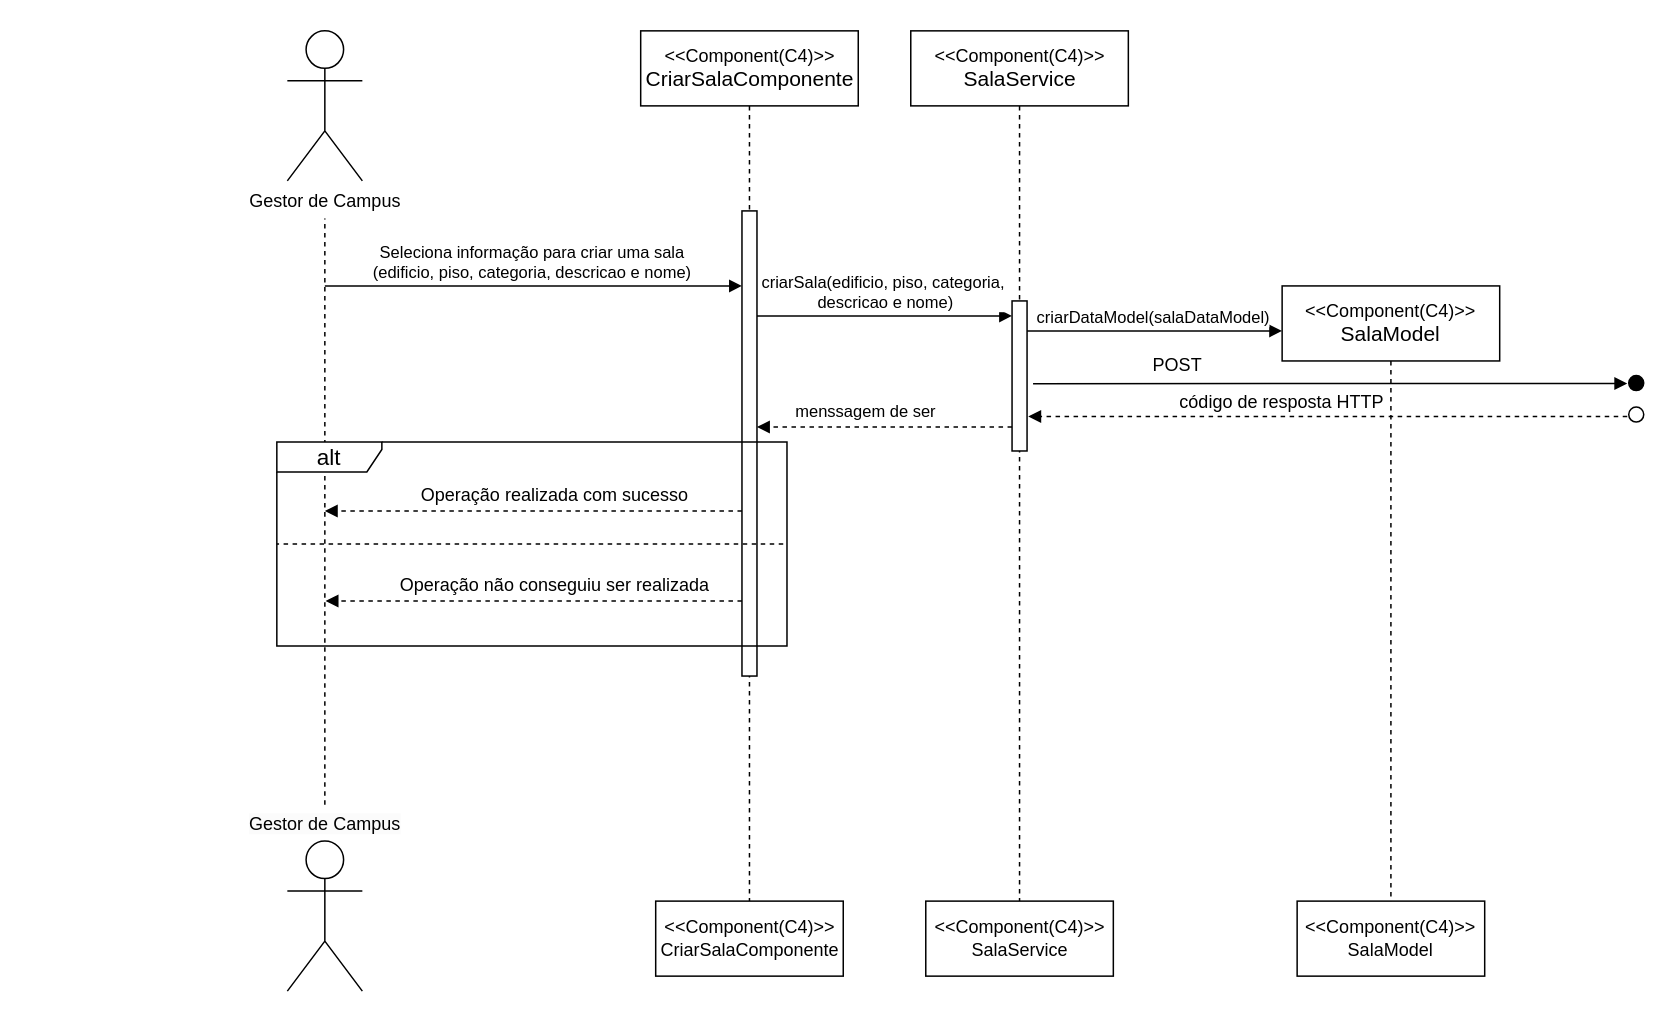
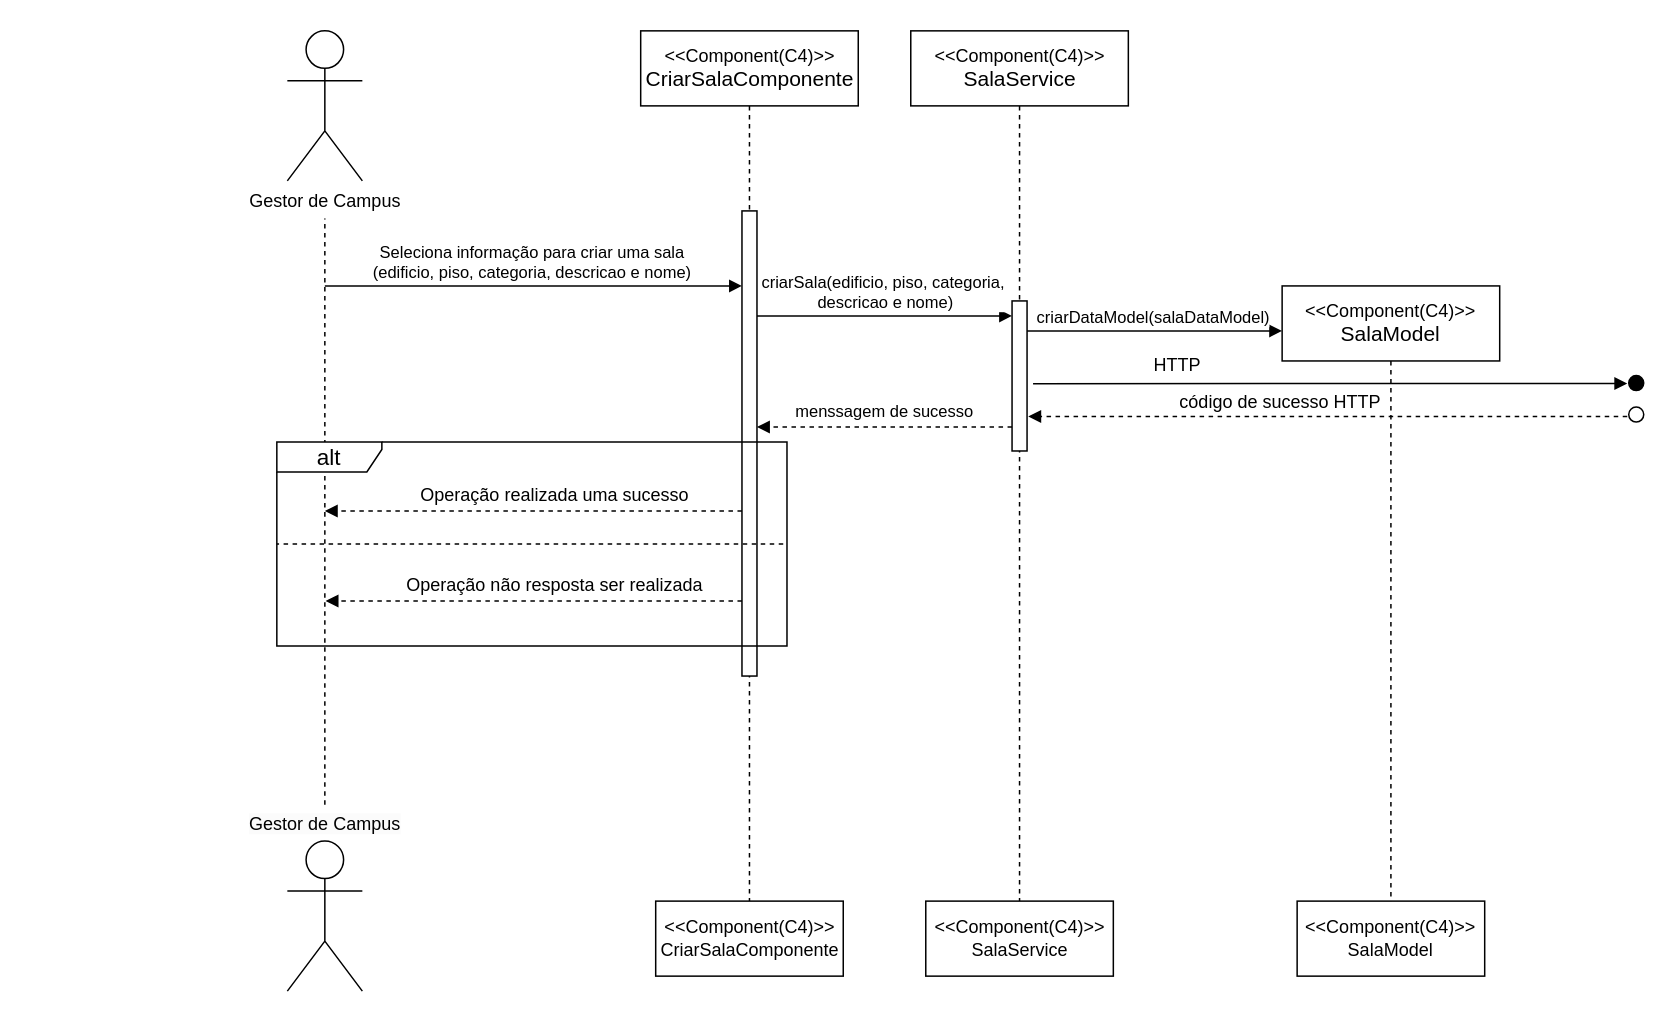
(1178, 365) -> (1178, 365)
(1286, 403) -> (1281, 403)
(872, 412) -> (892, 412)
(555, 496) -> (555, 496)
(555, 586) -> (555, 586)
